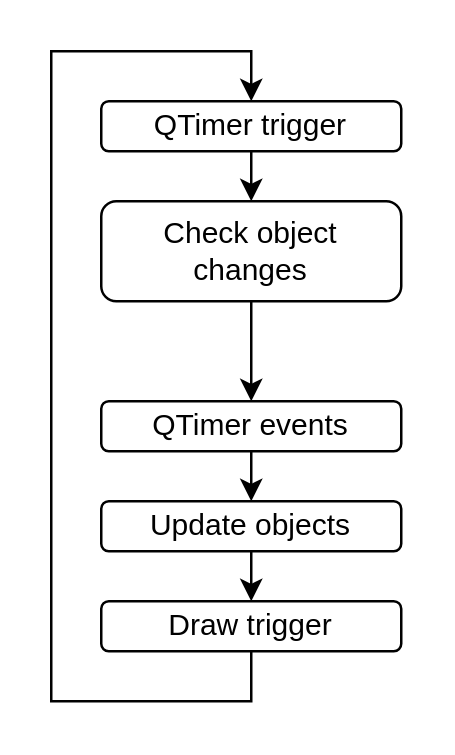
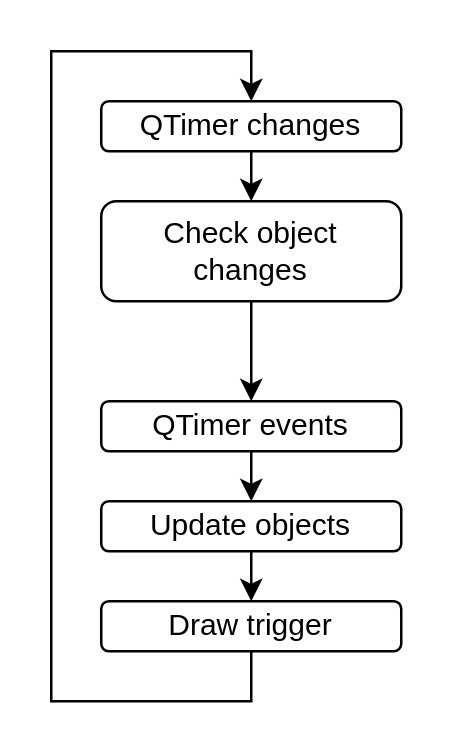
(251, 126) -> (251, 126)
